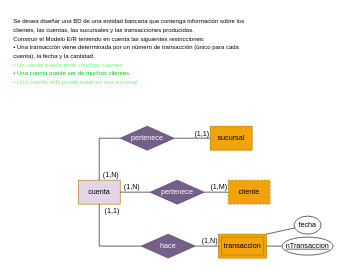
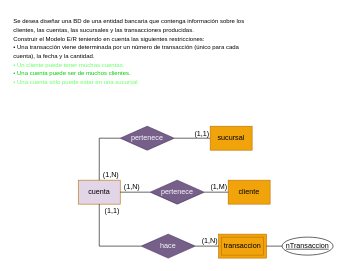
(249, 192) -> (249, 192)
(308, 225) -> none
(281, 231) -> none
